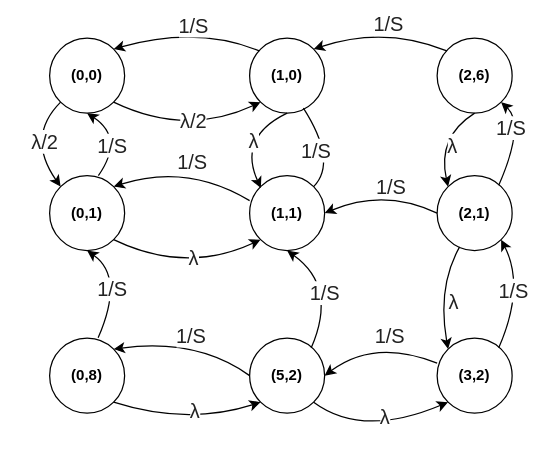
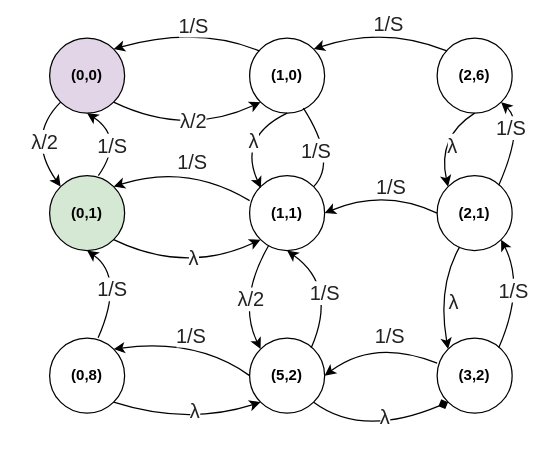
(87, 76) -> (87, 76)
(87, 213) -> (87, 213)
none -> (250, 293)
(439, 406) -> (438, 406)
